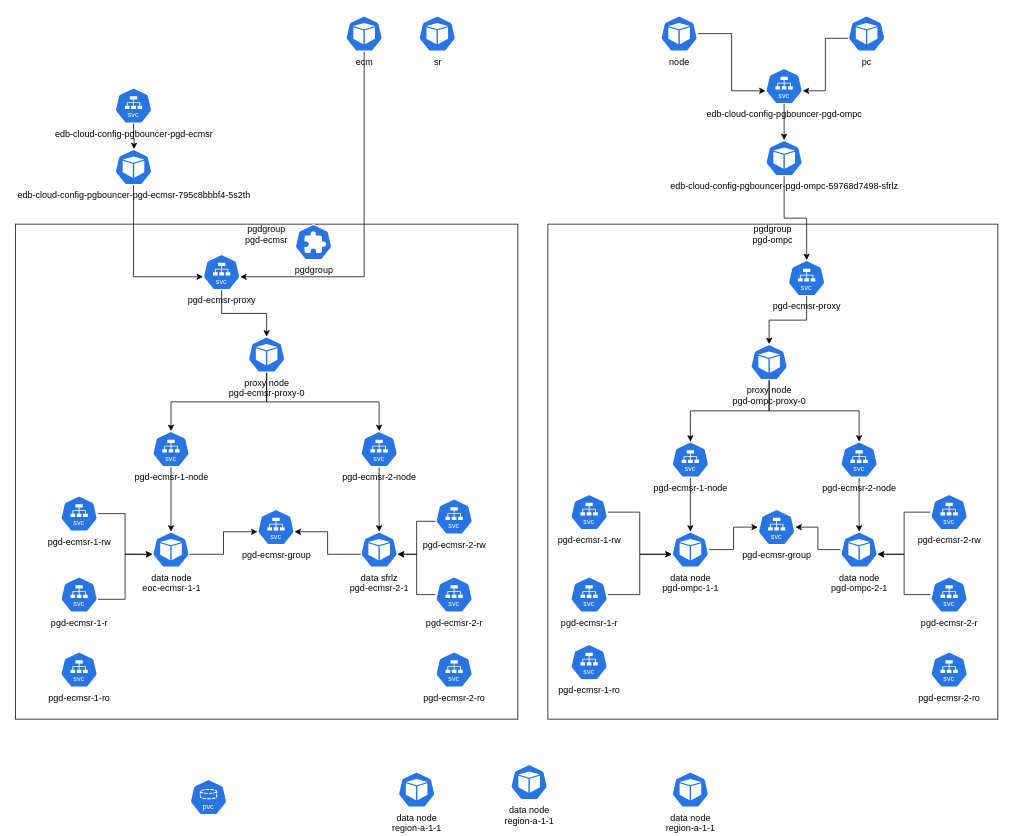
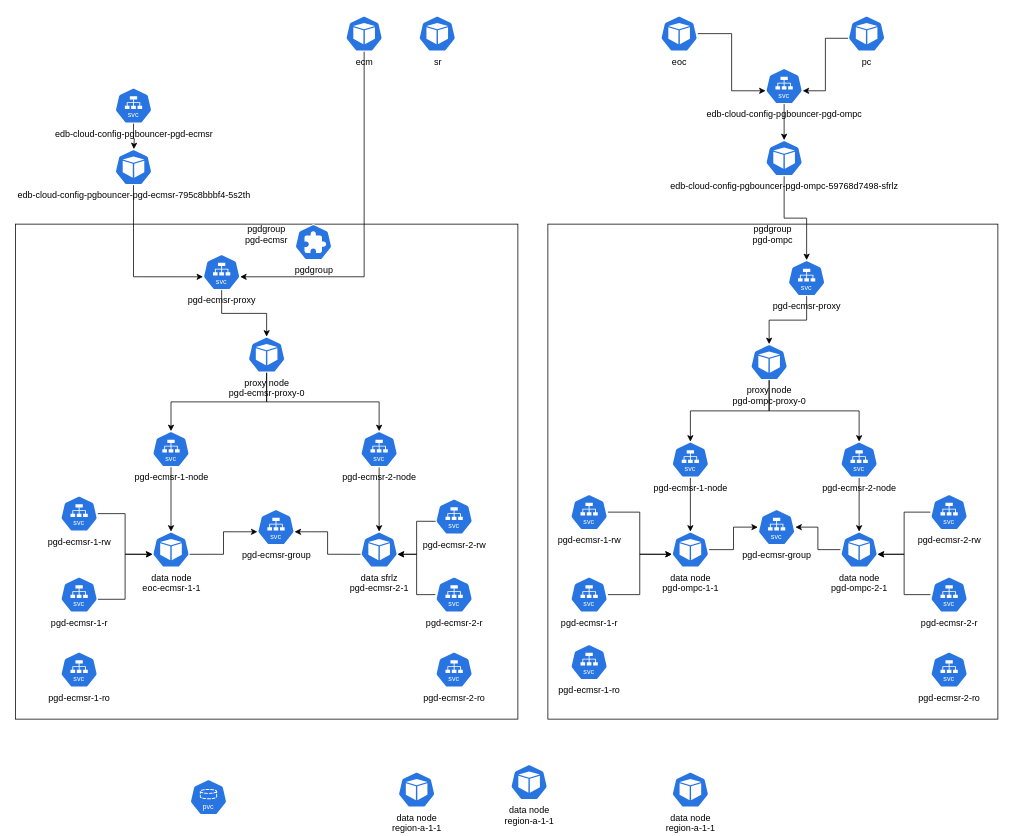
(680, 62) -> (680, 62)
